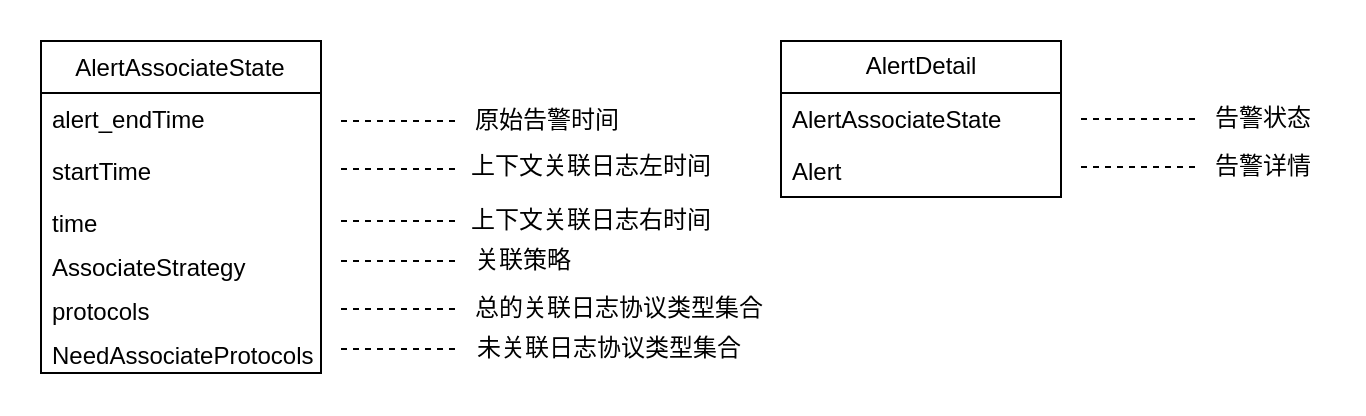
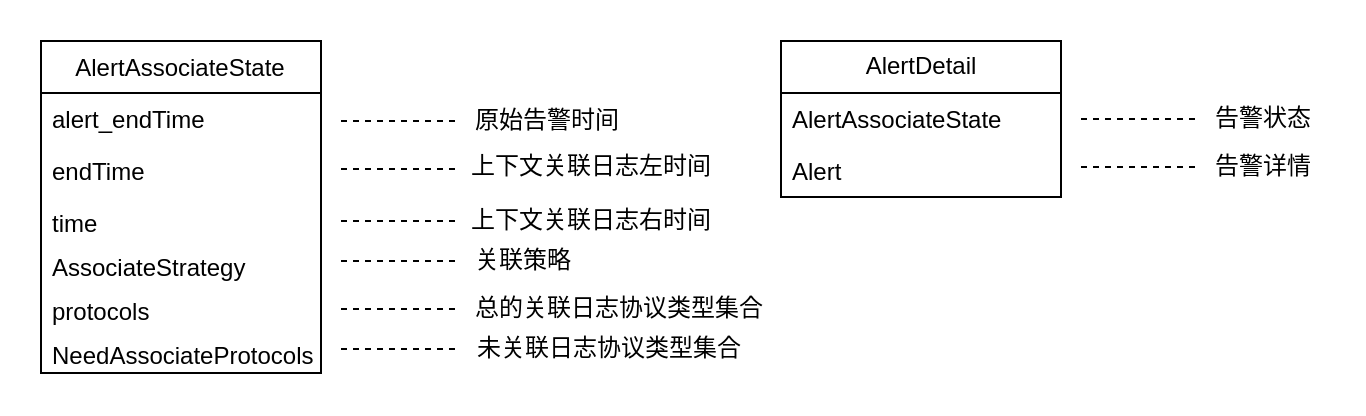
(109, 172) -> (96, 172)
